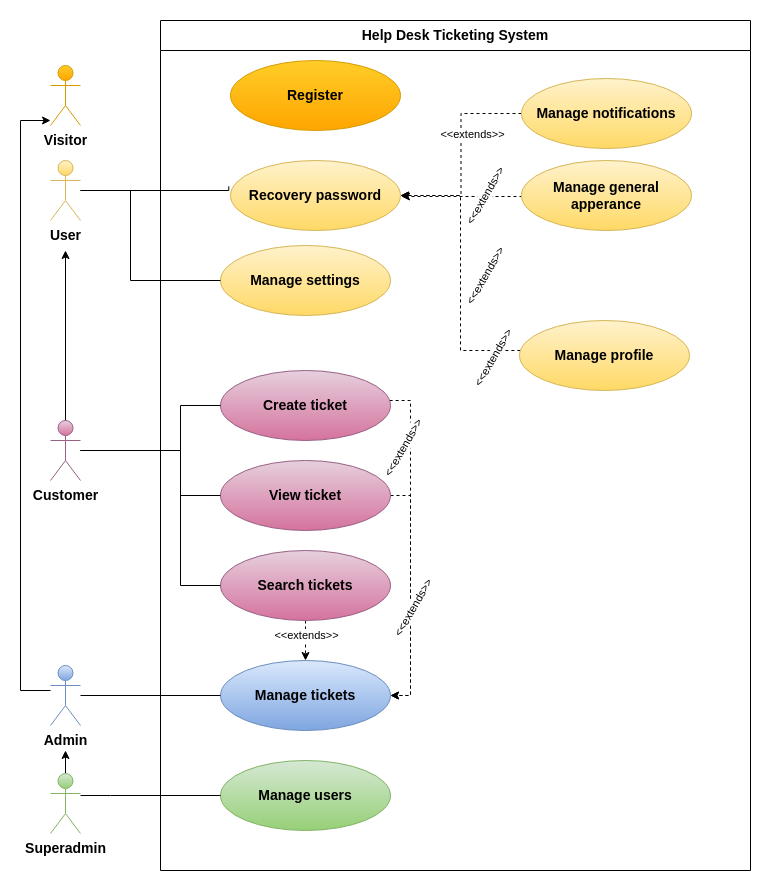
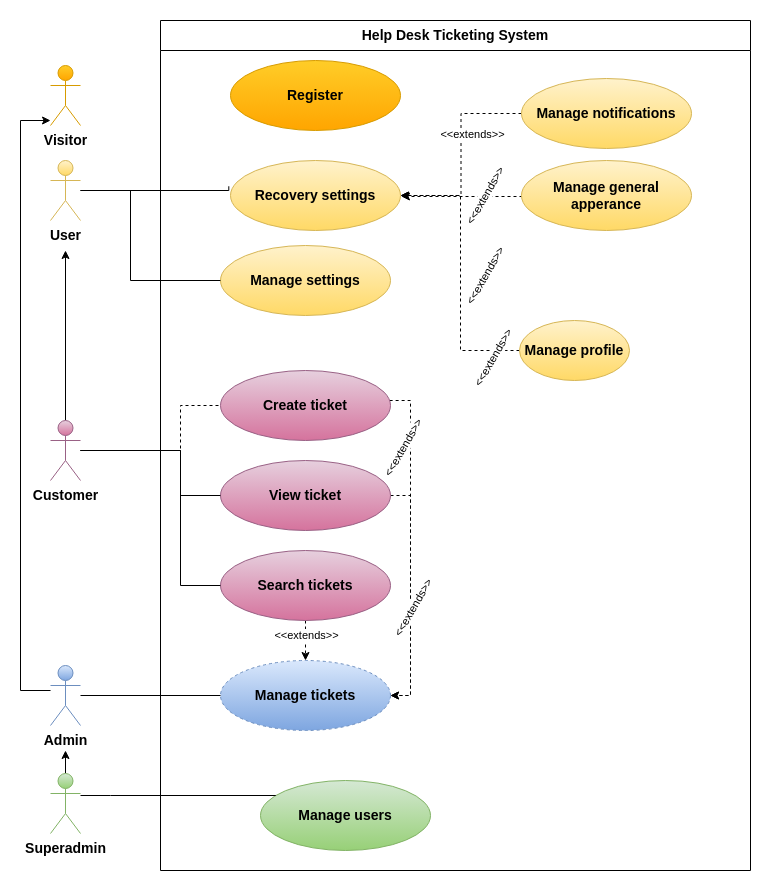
(316, 196) -> (316, 196)
(605, 356) -> (575, 351)
(181, 408) -> (181, 408)
(306, 696) -> (306, 696)
(306, 796) -> (346, 816)
